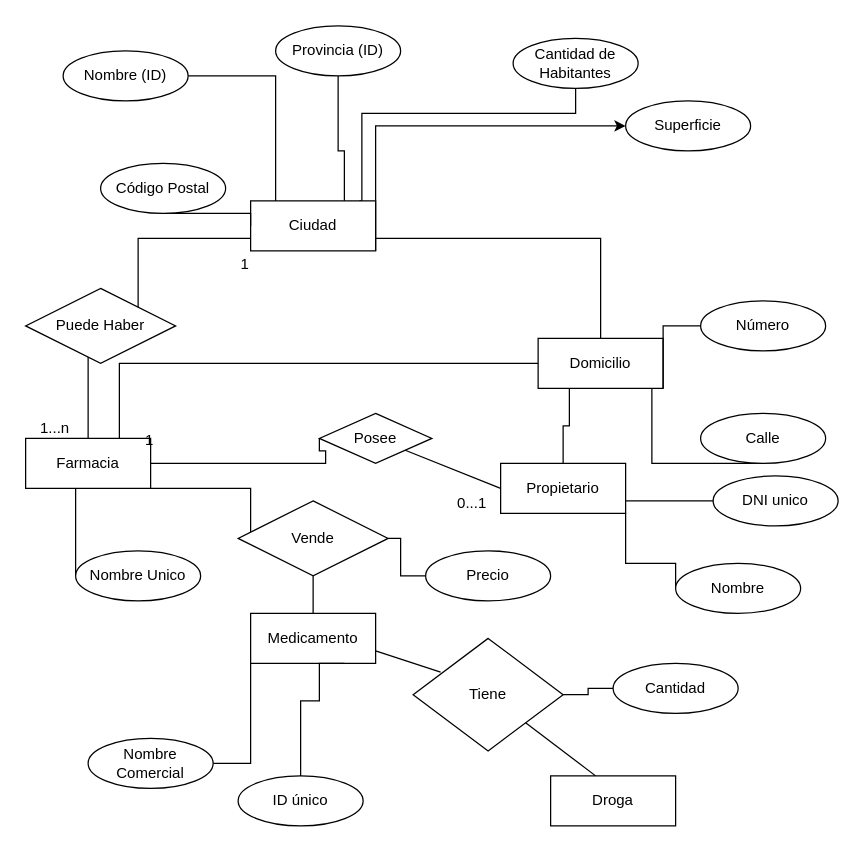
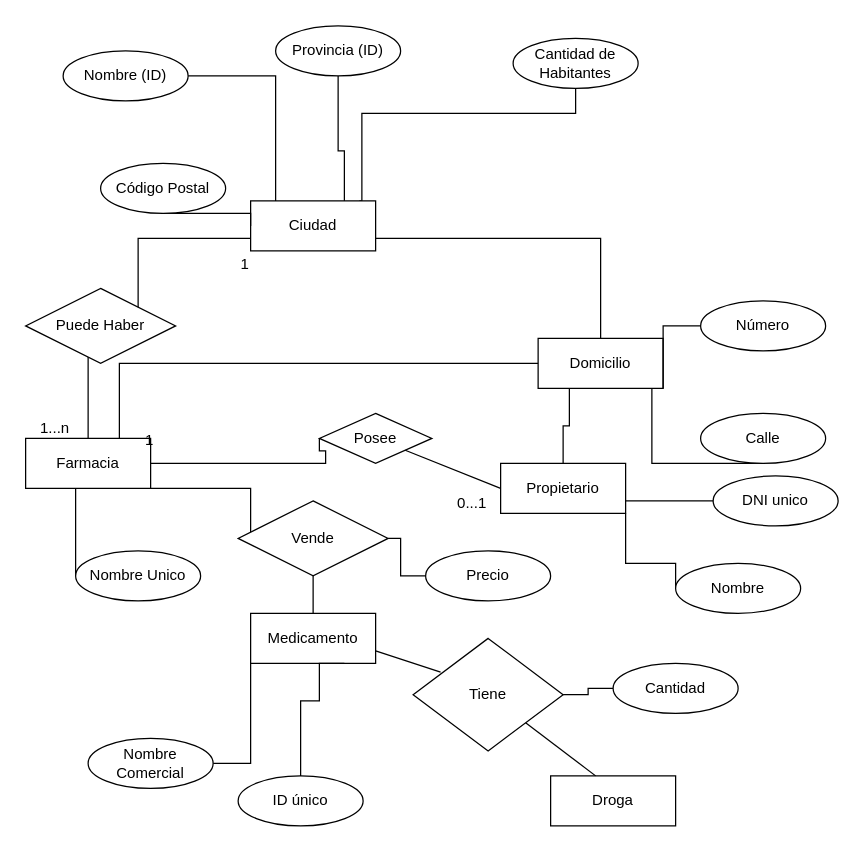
(459, 126) -> none
(688, 126) -> none
